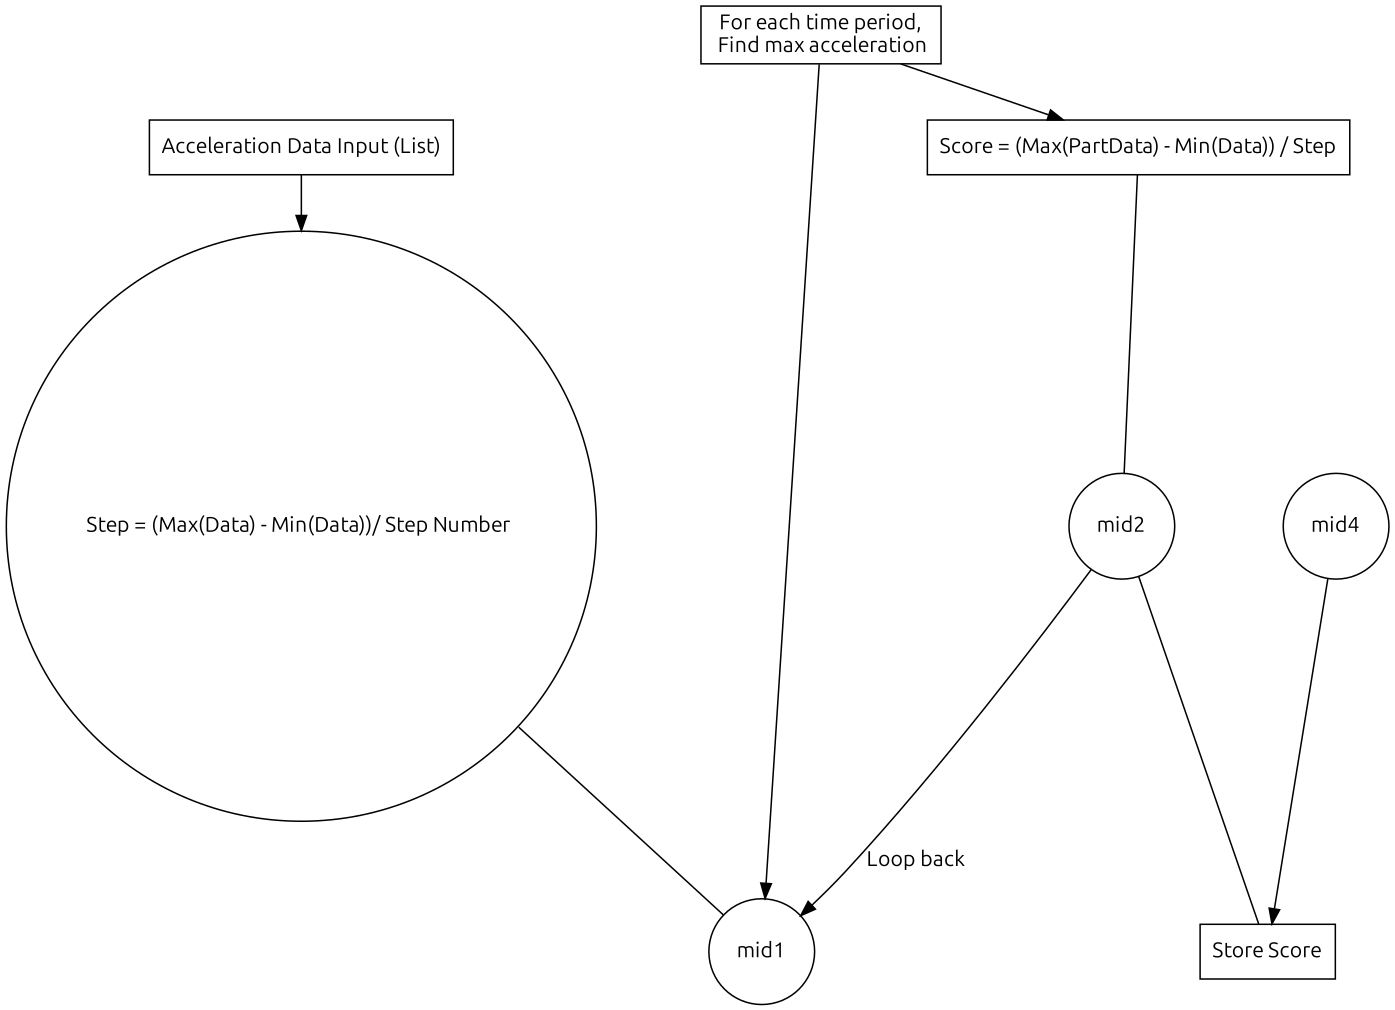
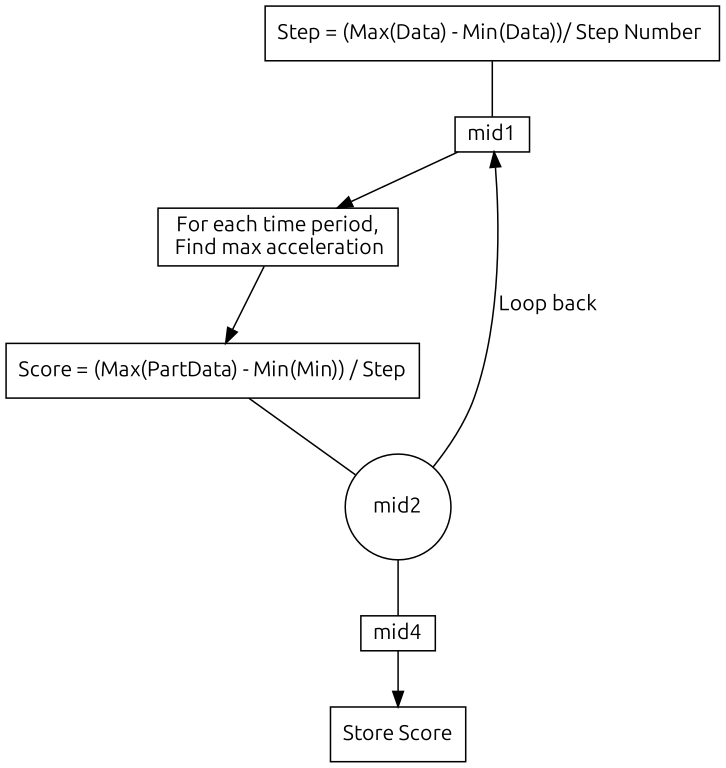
(301, 147) -> none
(1139, 147) -> (213, 371)
(793, 474) -> (404, 177)
(301, 526) -> (492, 33)
(1336, 526) -> (398, 633)
(1199, 750) -> (398, 588)
(762, 952) -> (492, 134)
